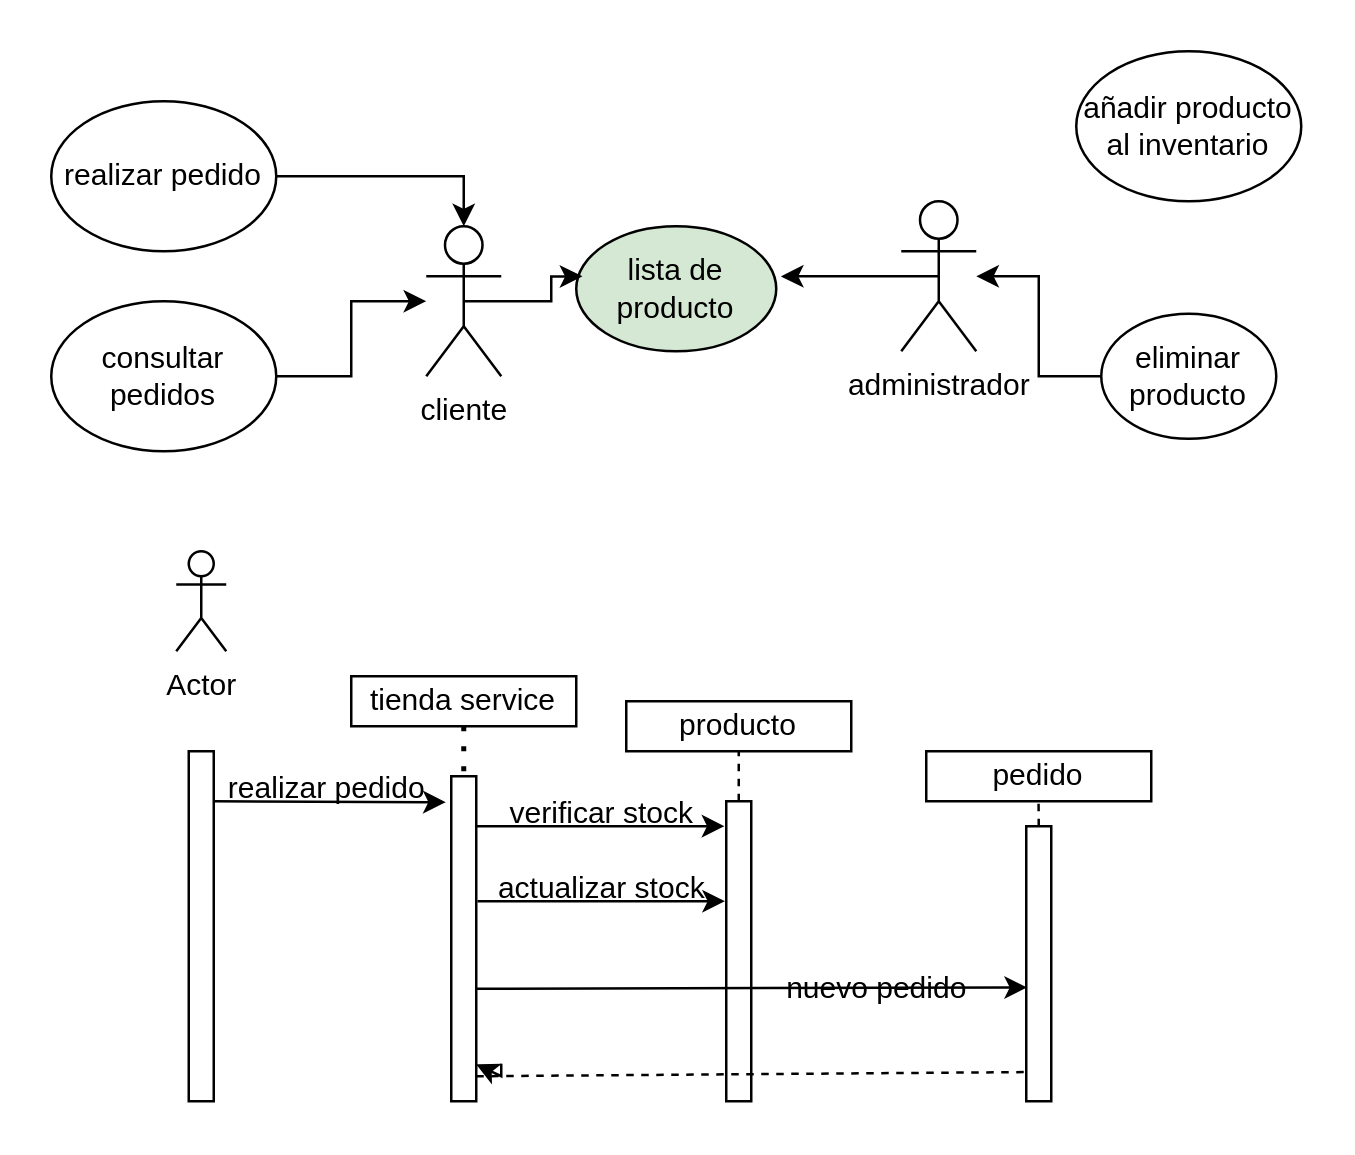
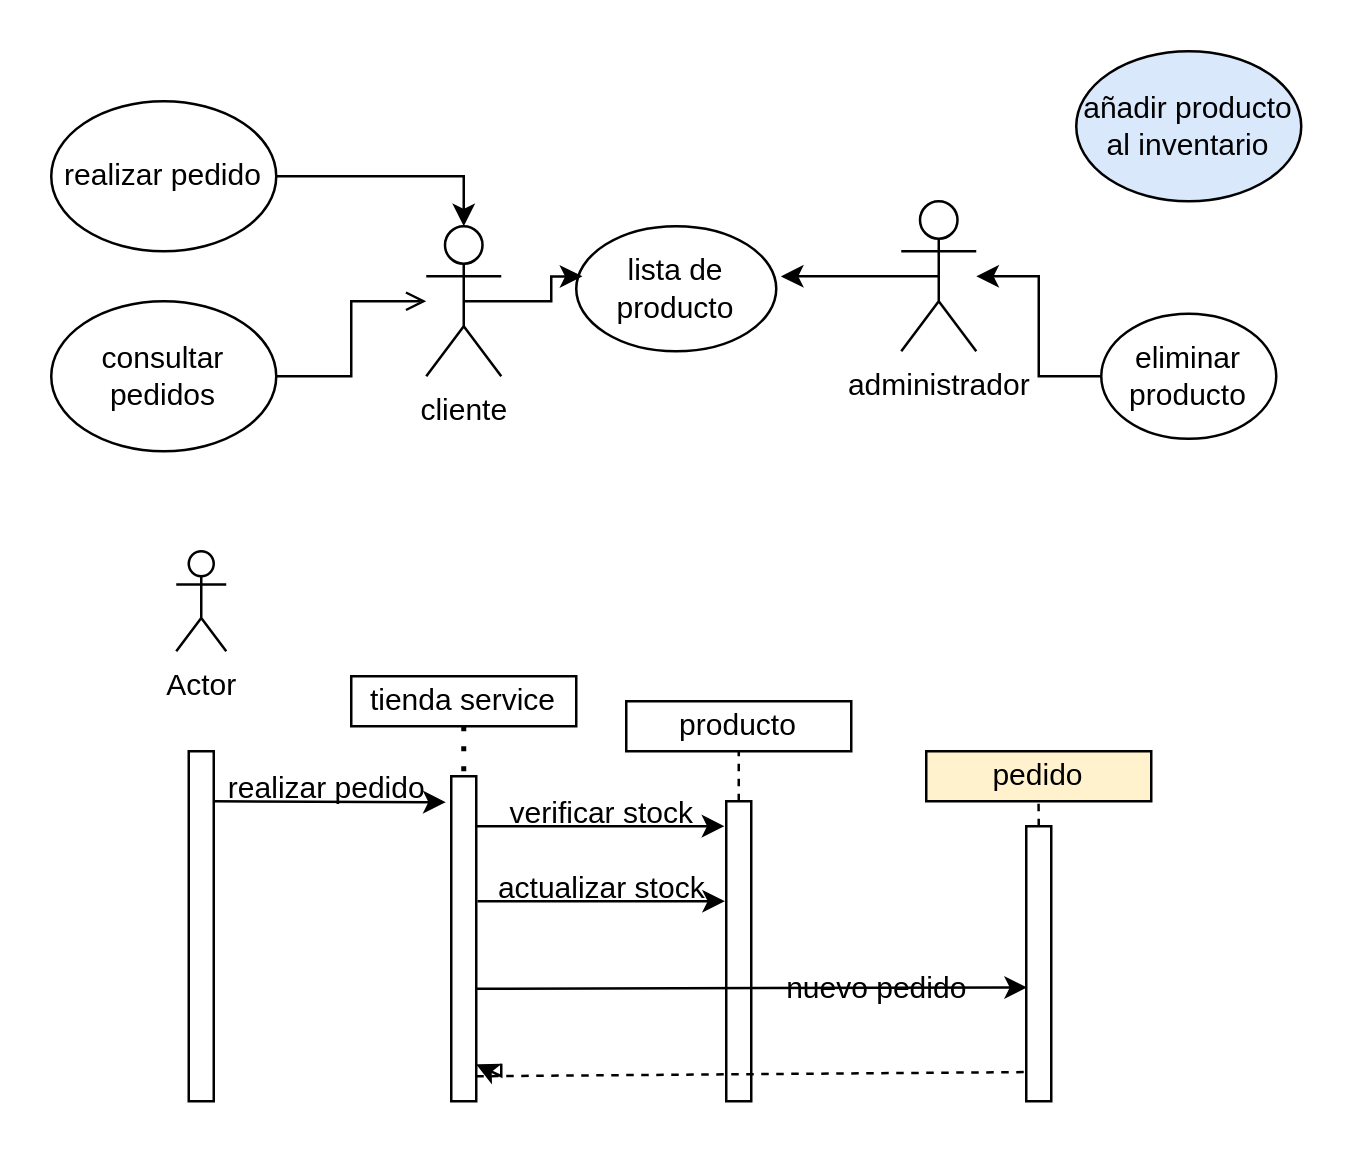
(1189, 126) -> (1189, 126)
(676, 289) -> (676, 289)
(408, 301) -> (412, 301)
(1039, 776) -> (1039, 776)
